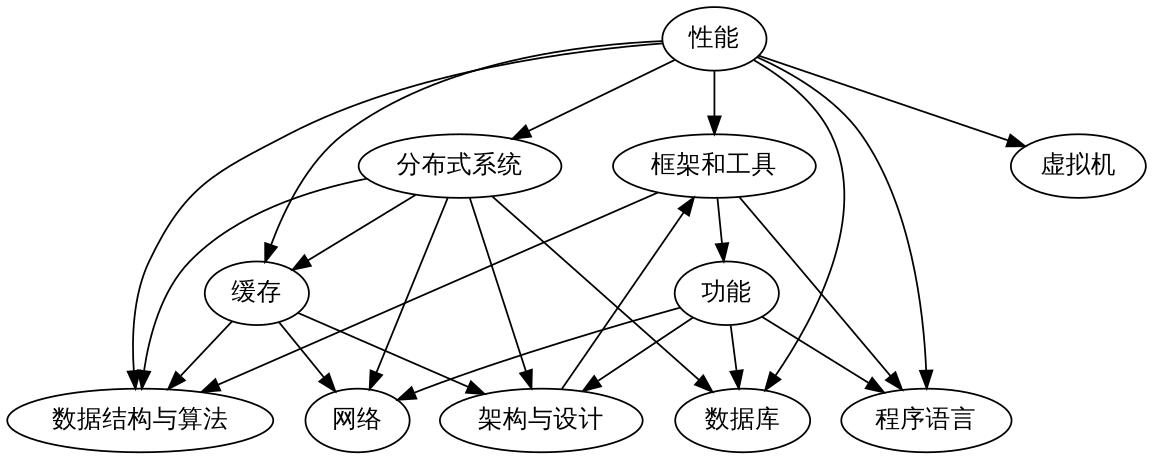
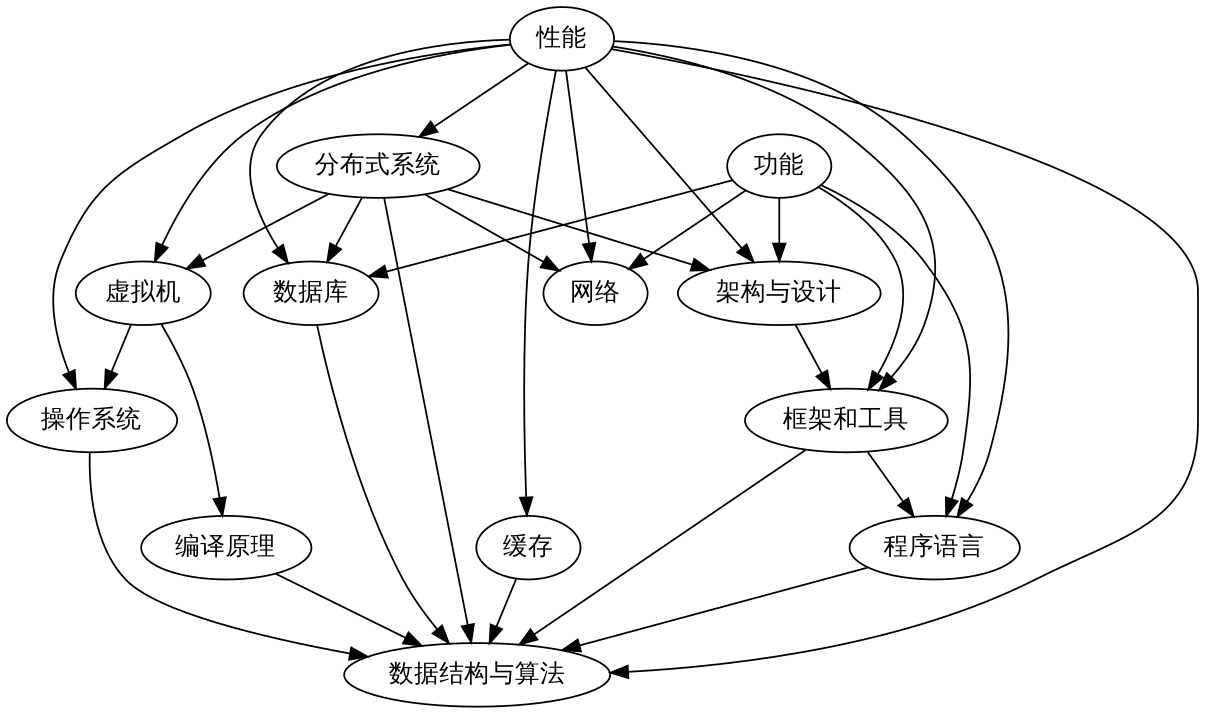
(720, 221) -> (897, 266)
(362, 228) -> (256, 232)
(375, 346) -> (663, 158)
(308, 358) -> (578, 157)
none -> (92, 420)
none -> (362, 484)
none -> (226, 548)
none -> (724, 607)
